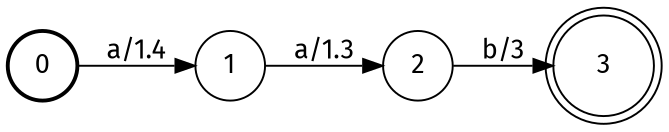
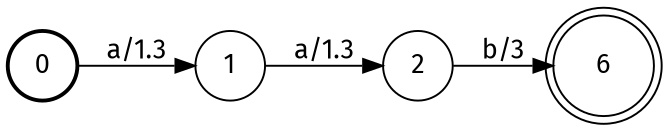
(136, 51) -> (136, 51)
(604, 66) -> (604, 66)
